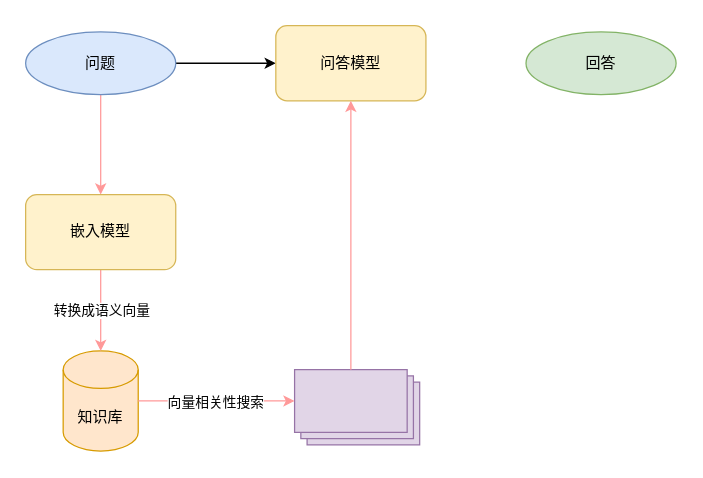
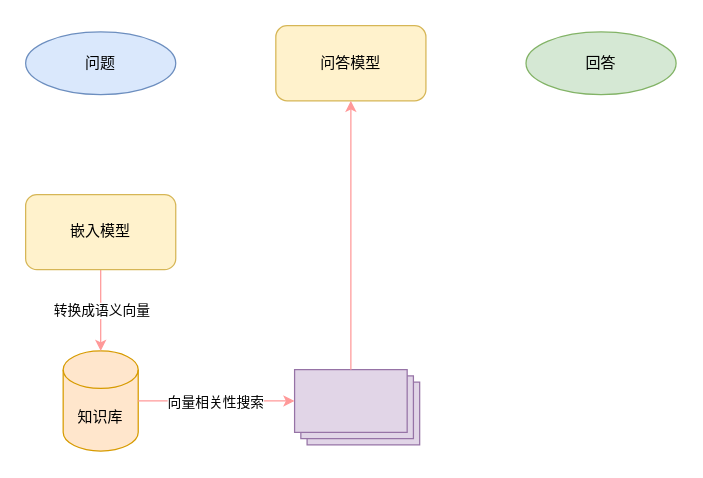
(222, 63) -> none
(101, 140) -> none
